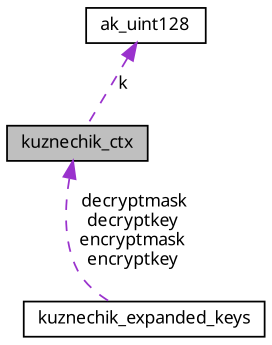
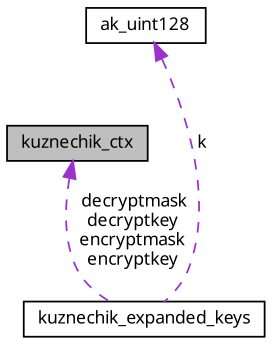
(107, 92) -> (198, 183)
